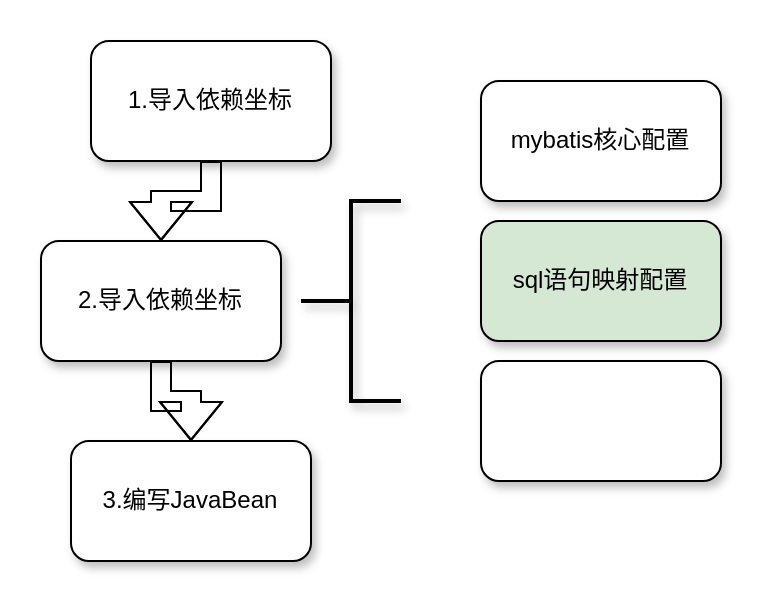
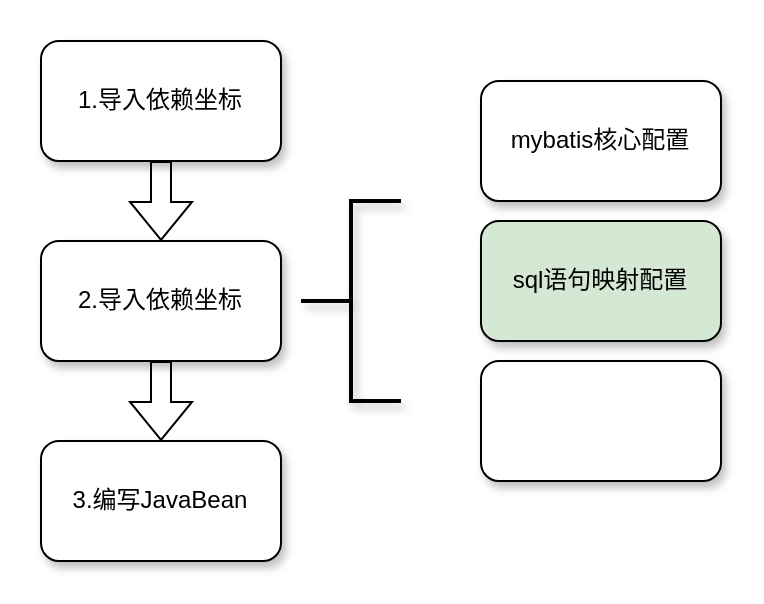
(211, 101) -> (161, 101)
(191, 501) -> (161, 501)
